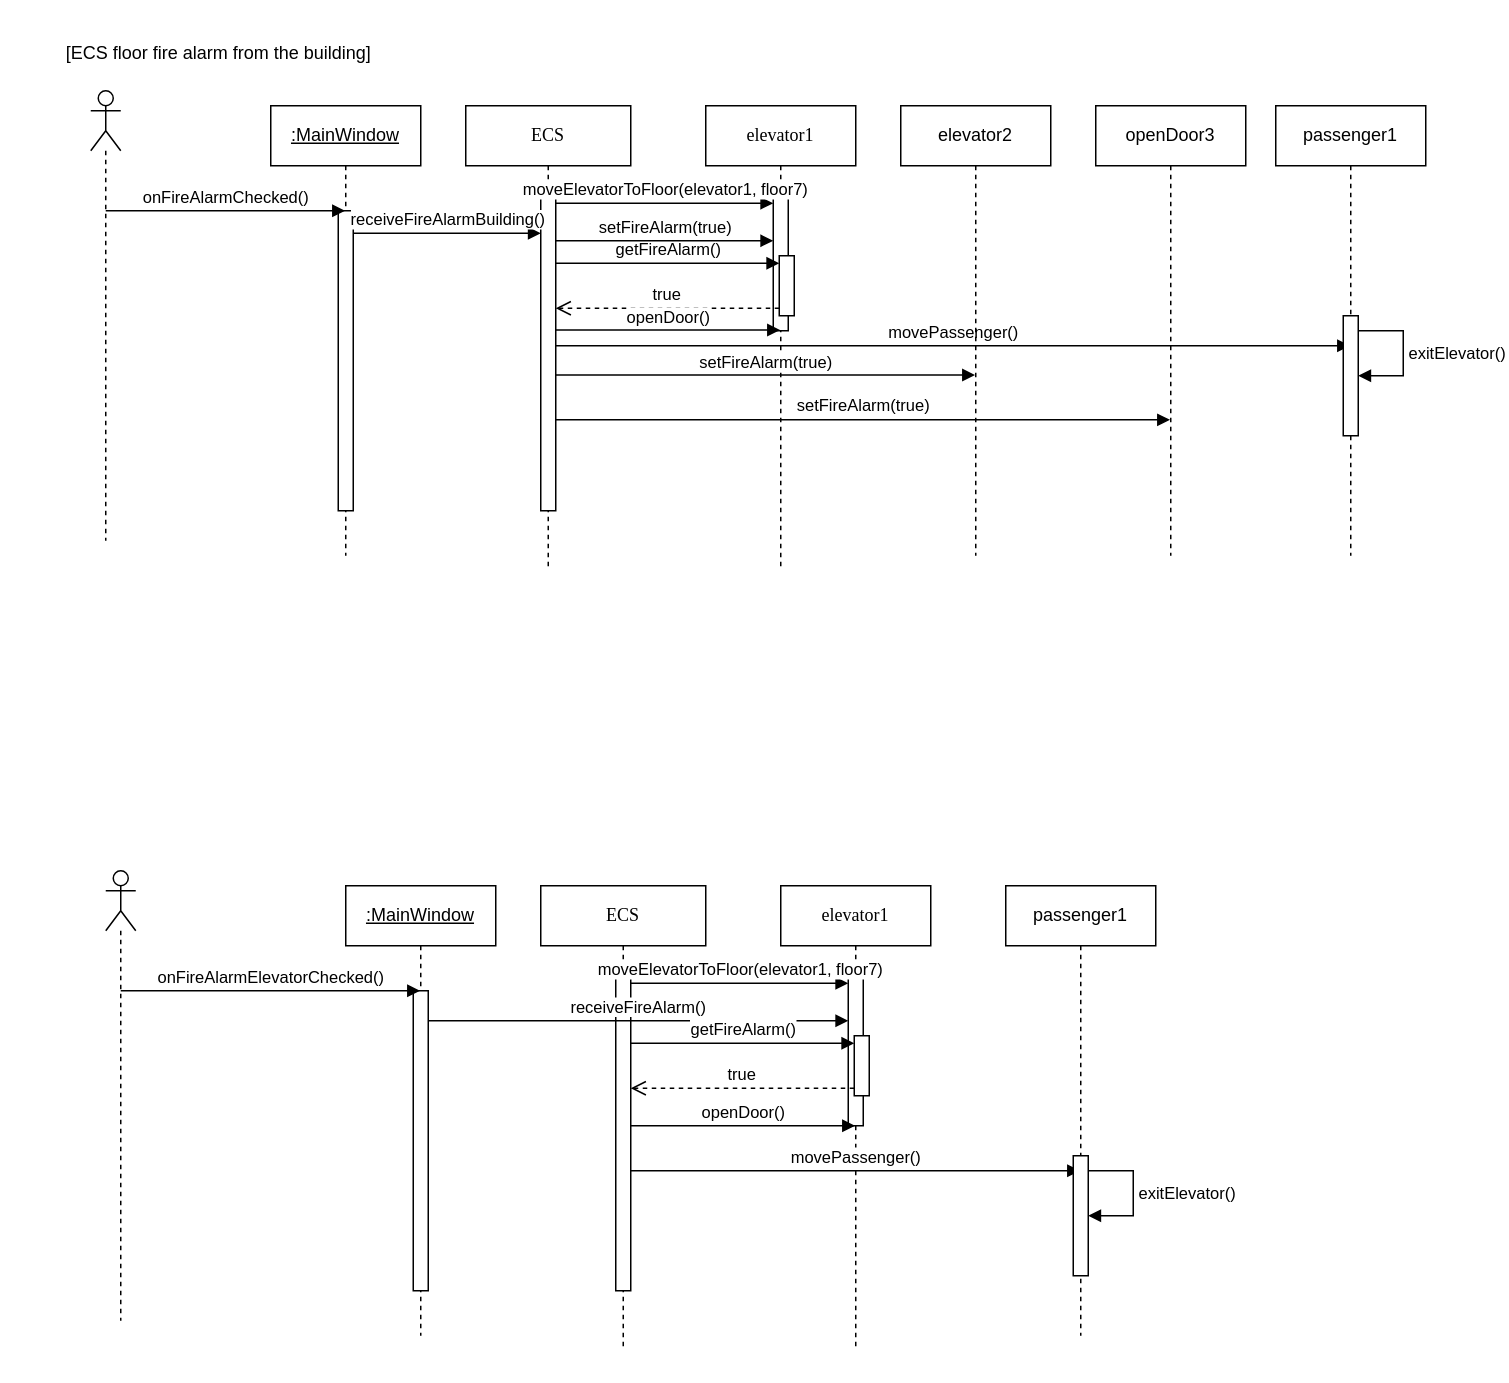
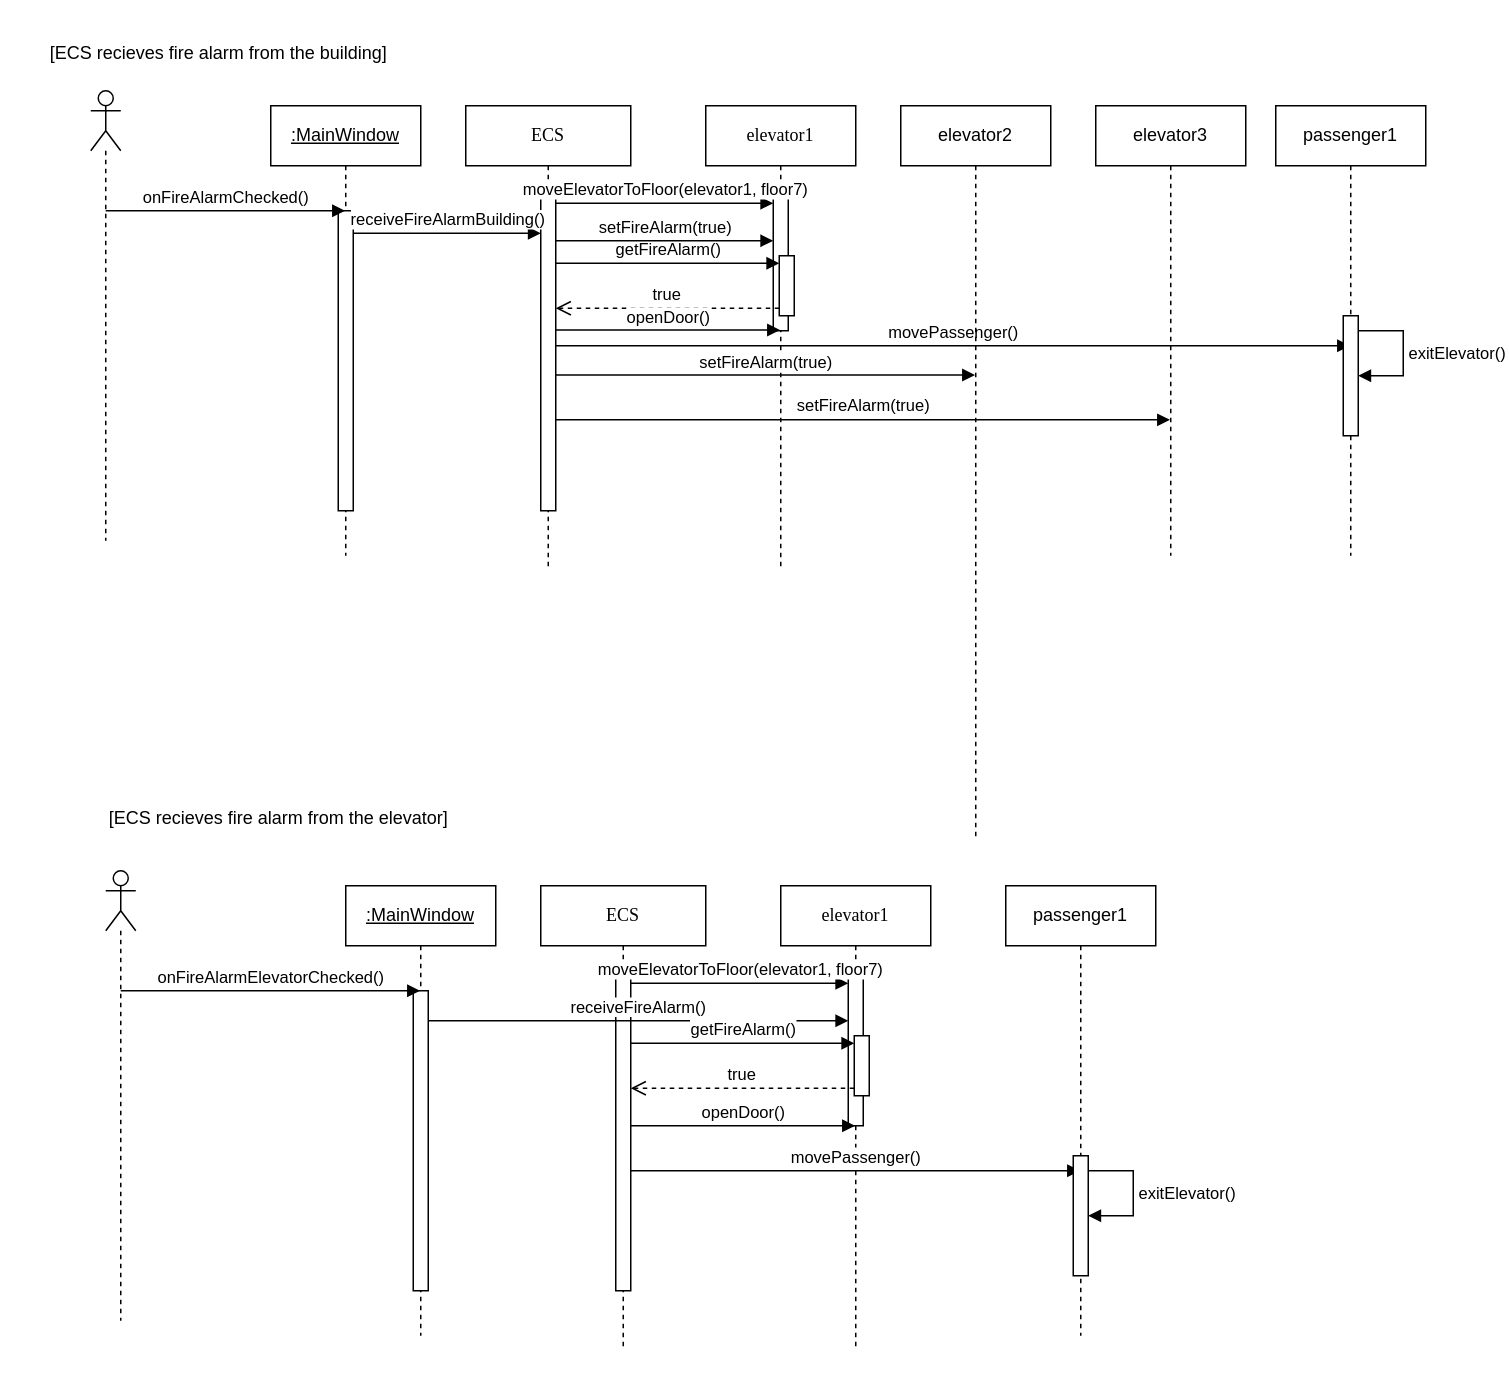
(219, 53) -> (219, 53)
(1171, 136) -> (1171, 136)
(976, 331) -> (976, 473)
none -> (278, 818)
